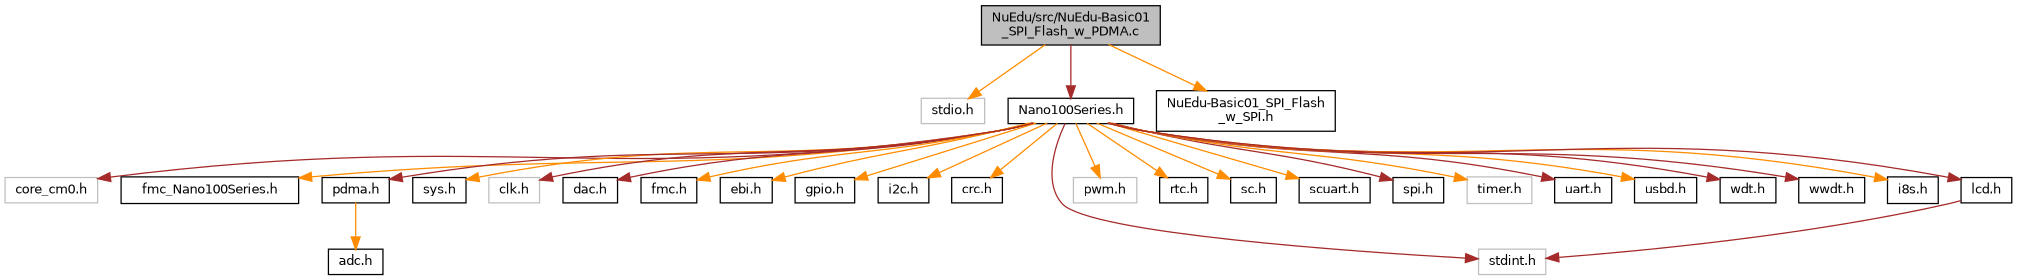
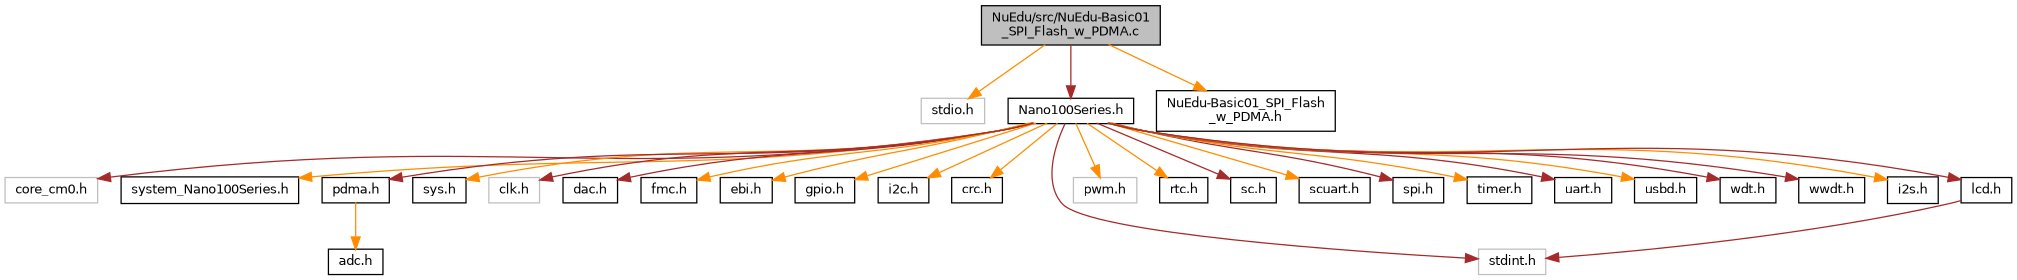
(1246, 111) -> (1246, 111)
(1158, 149) -> (1158, 149)
(210, 190) -> (210, 190)
(1499, 190) -> (1499, 190)
(1913, 190) -> (1913, 190)
